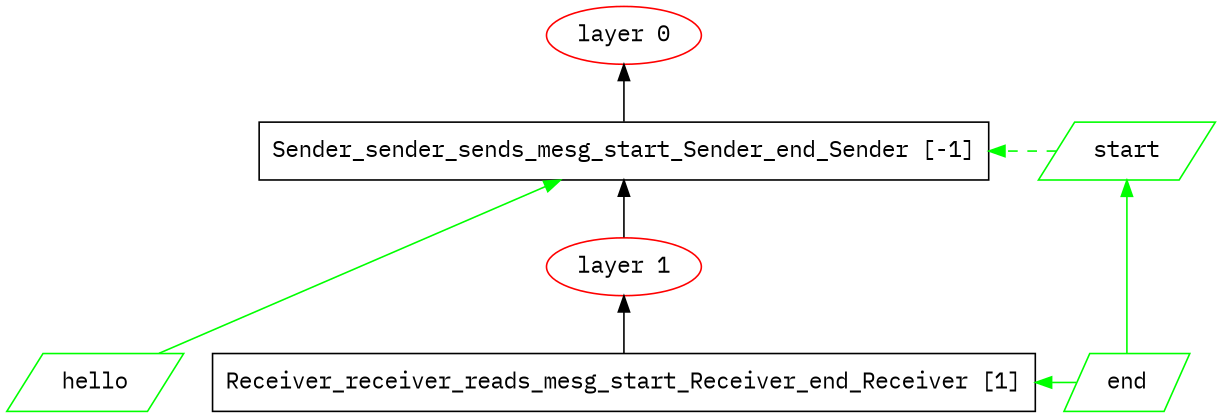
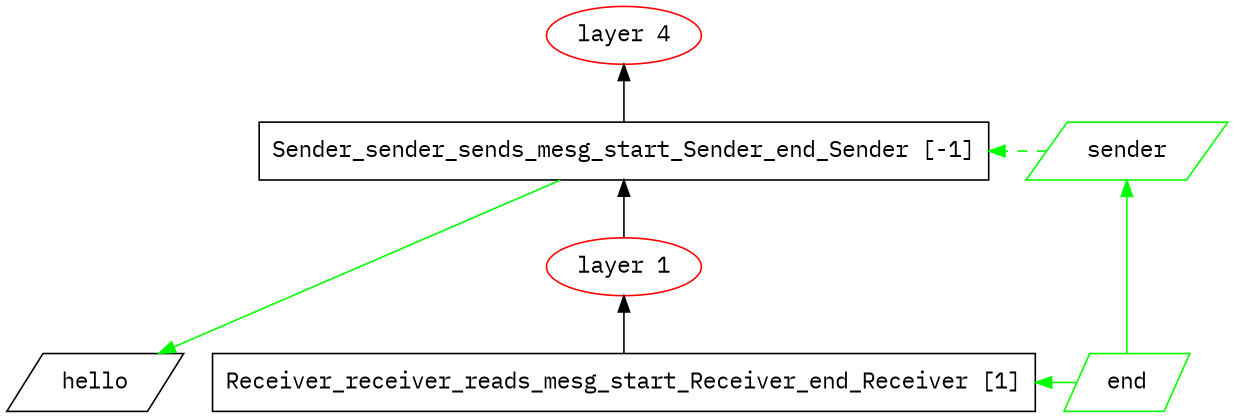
(624, 35) -> (624, 35)
(1127, 151) -> (1127, 151)
(352, 270) -> (367, 263)
(95, 382) -> (95, 382)
